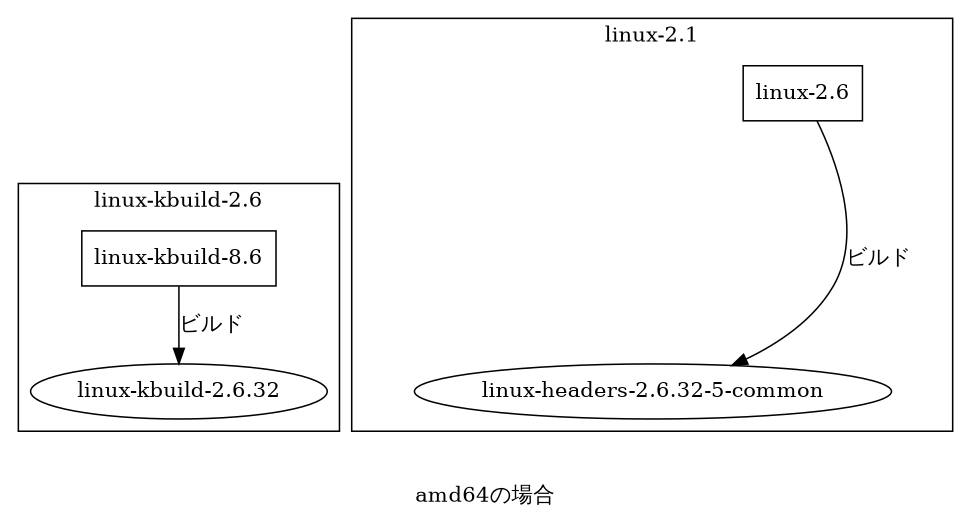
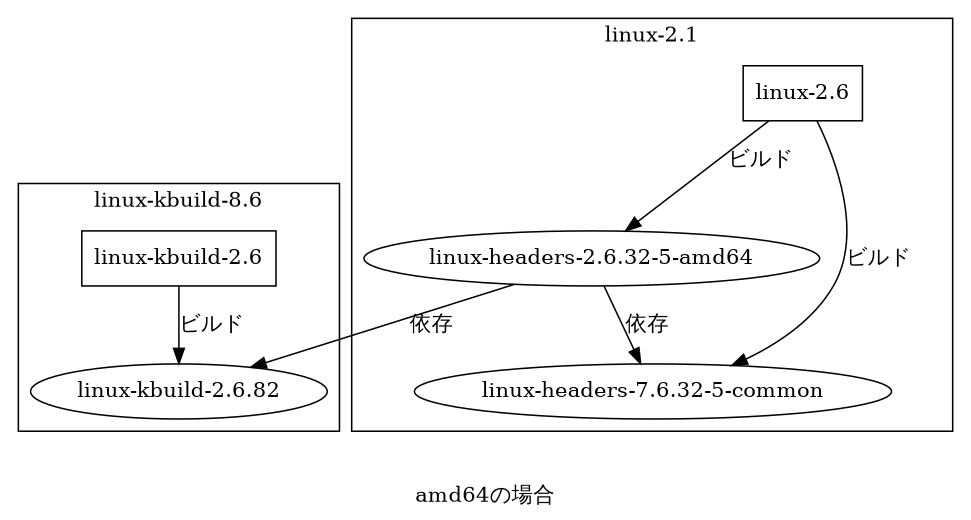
(179, 201) -> (179, 201)
(179, 258) -> (179, 258)
none -> (592, 258)
(179, 391) -> (179, 391)
(653, 391) -> (653, 391)
